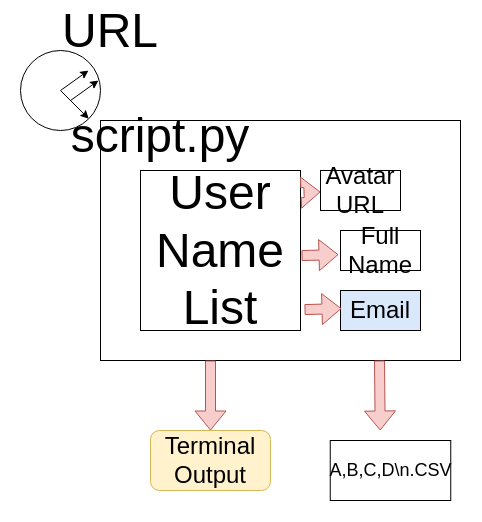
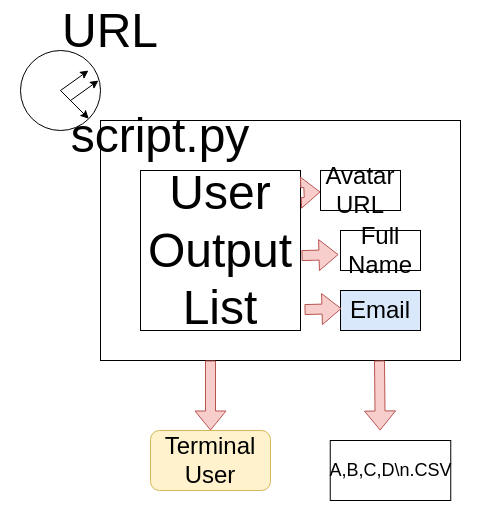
(221, 251) -> (221, 251)
(211, 461) -> (211, 461)
